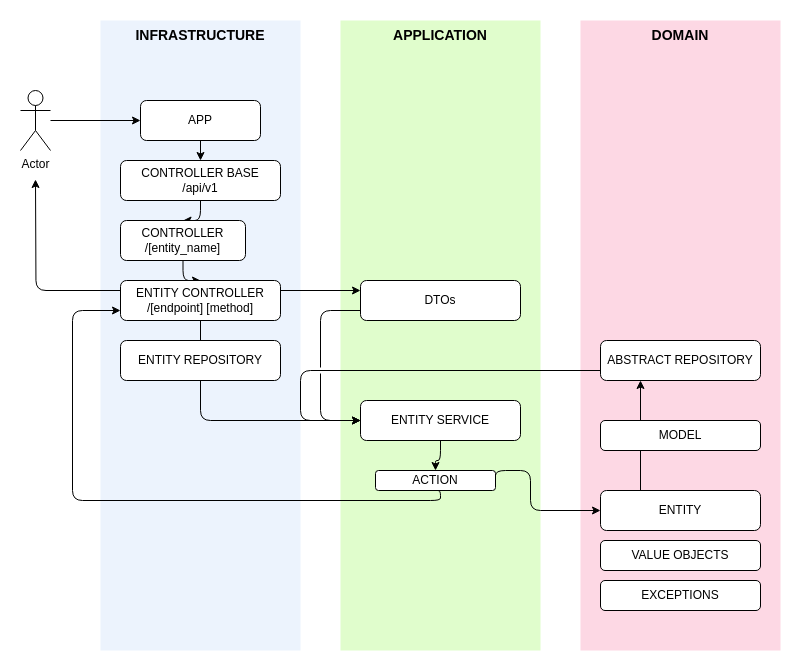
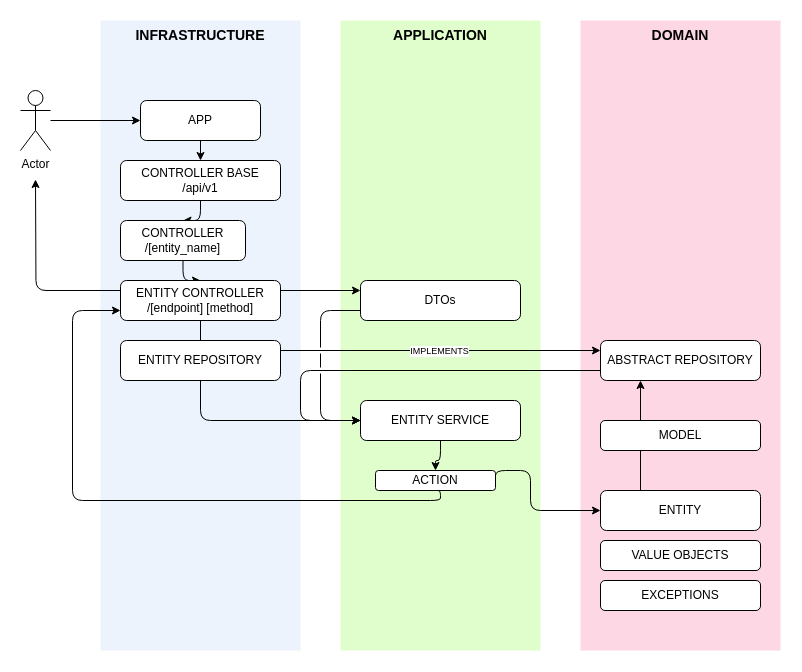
none -> (437, 351)
